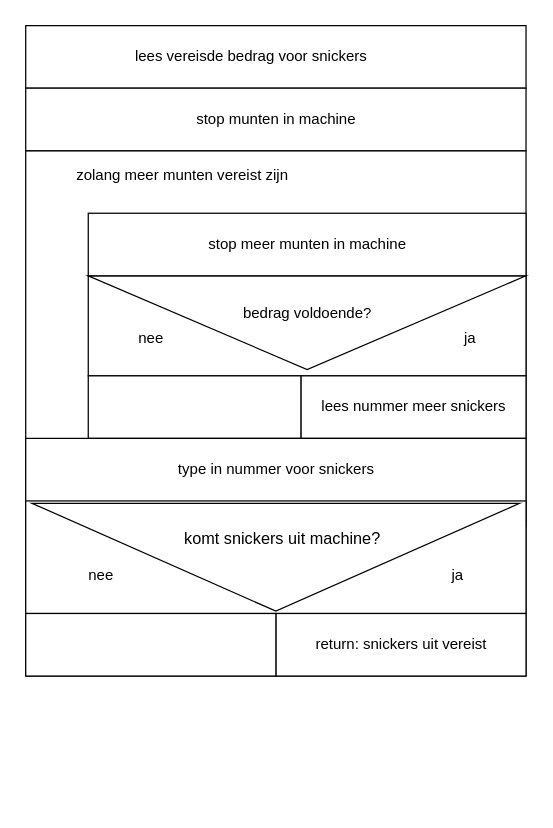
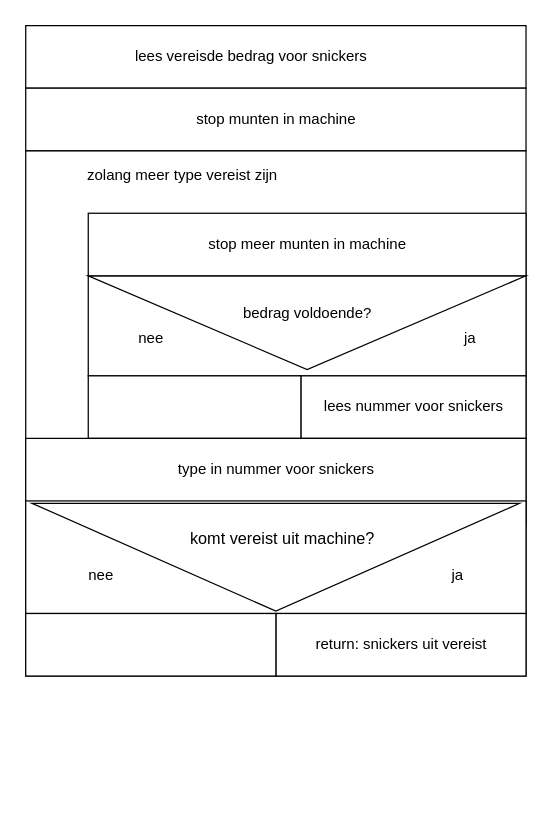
(183, 176) -> (183, 176)
(414, 407) -> (414, 407)
(283, 538) -> (283, 538)
